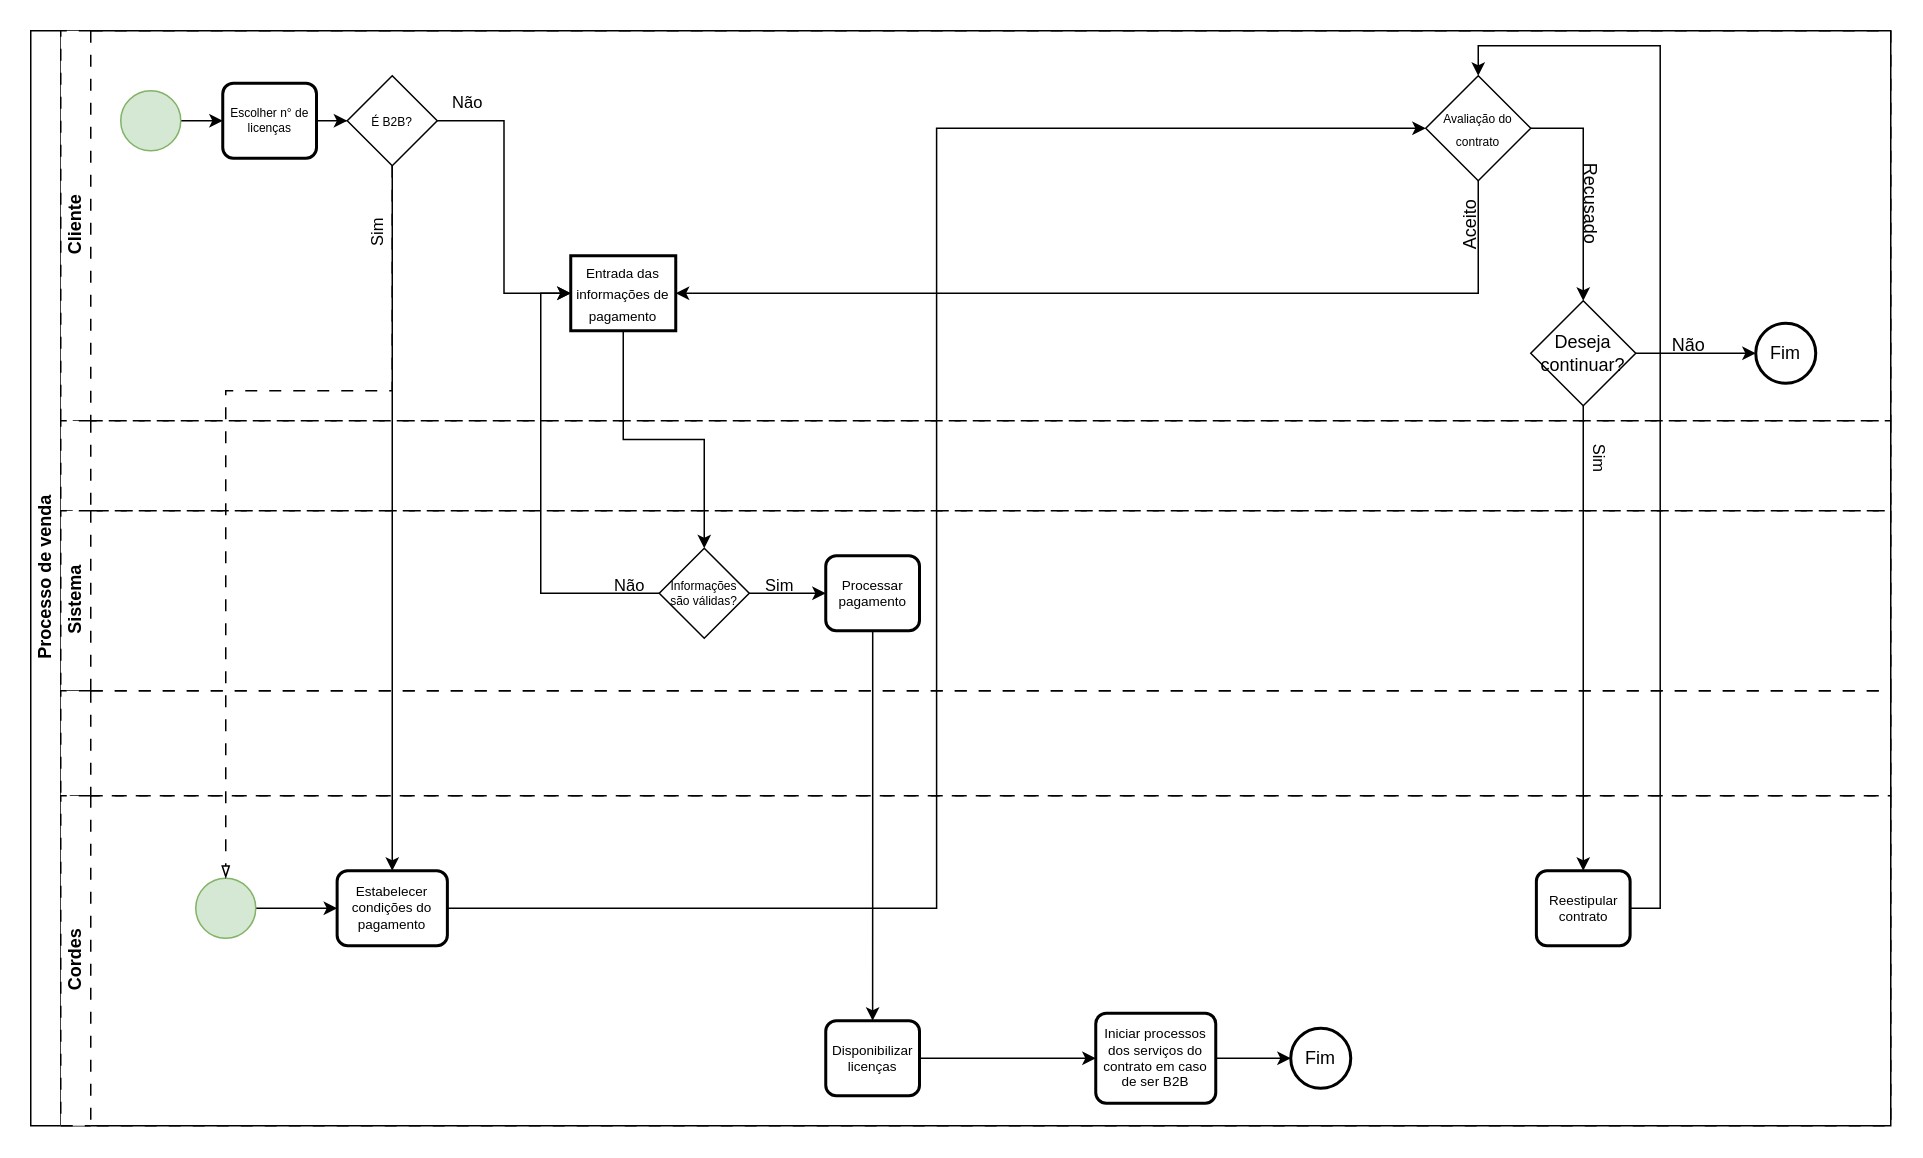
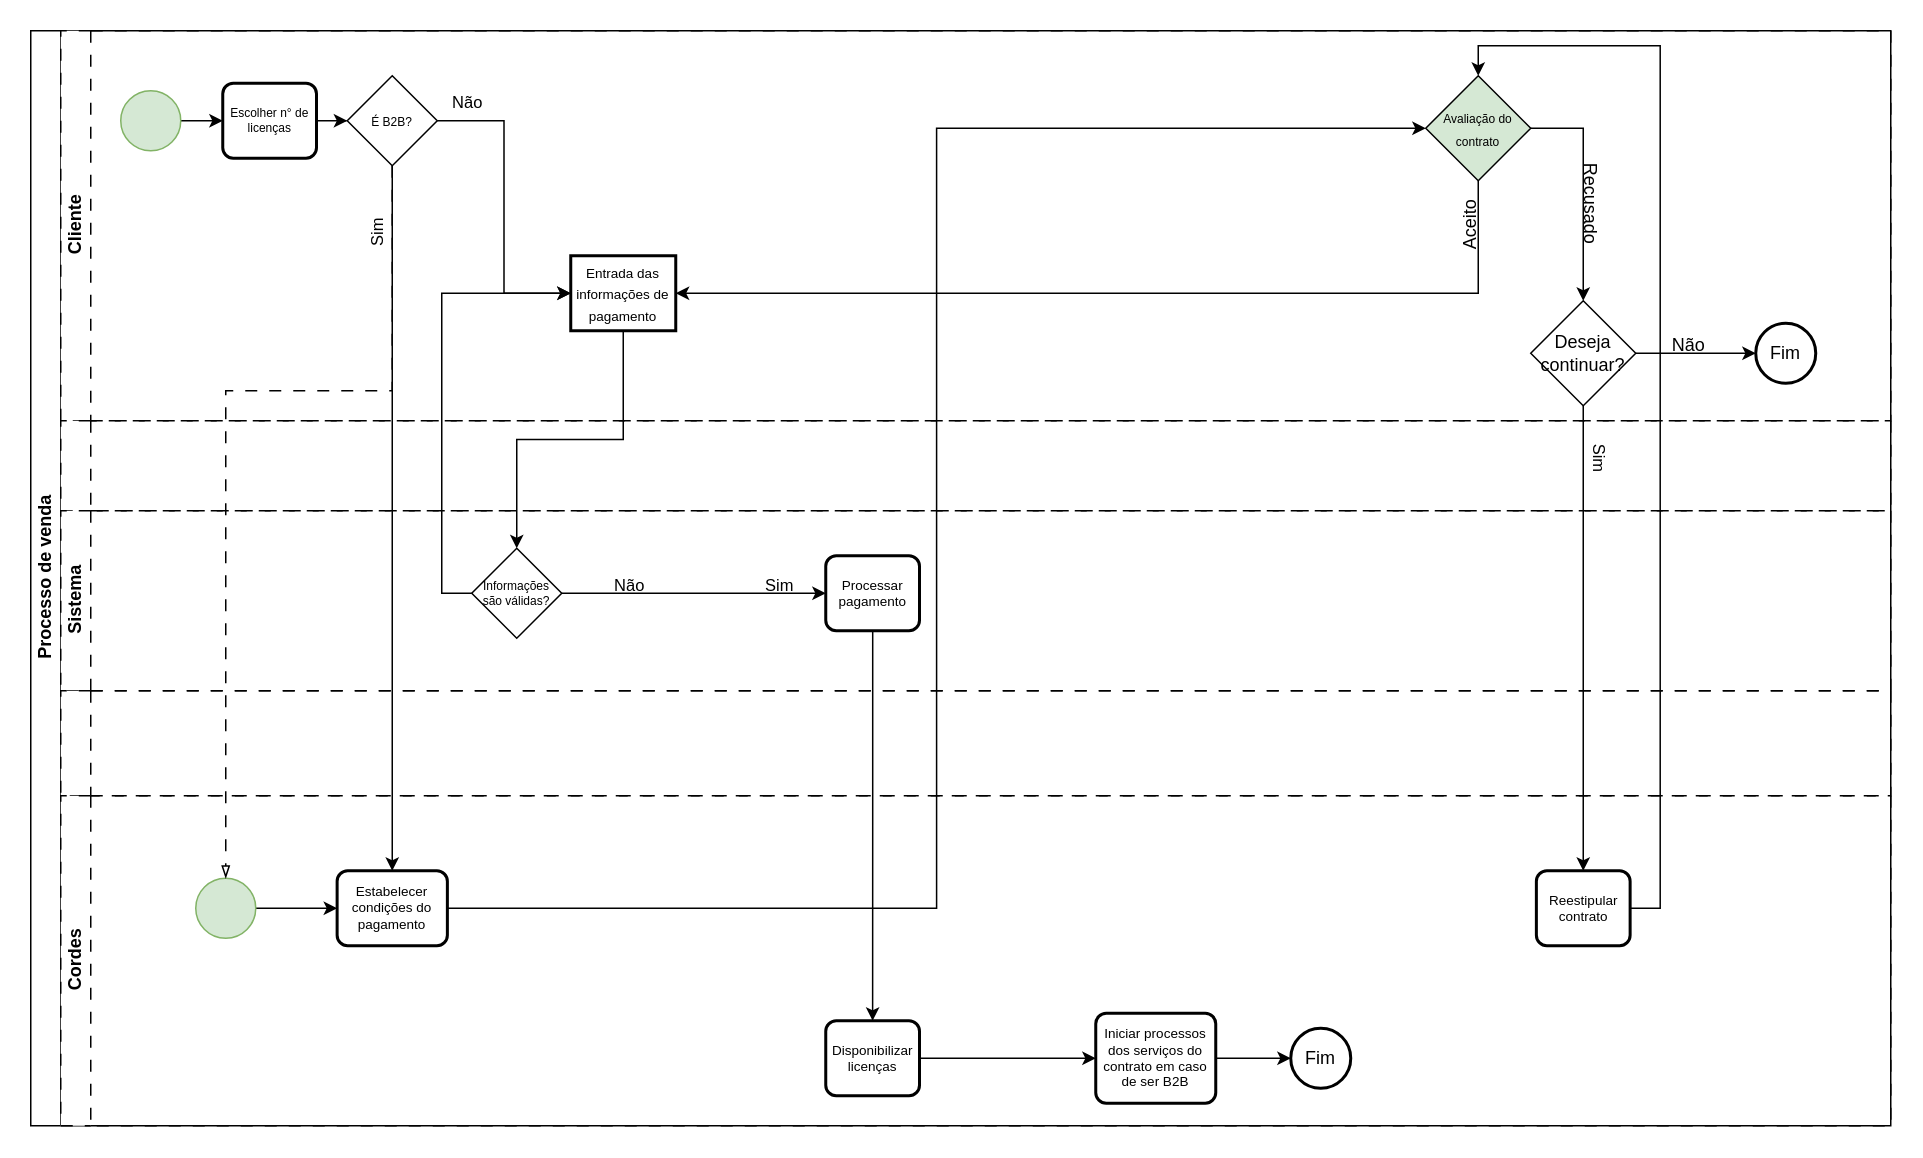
(1478, 128) -> (1478, 128)
(704, 593) -> (517, 593)
